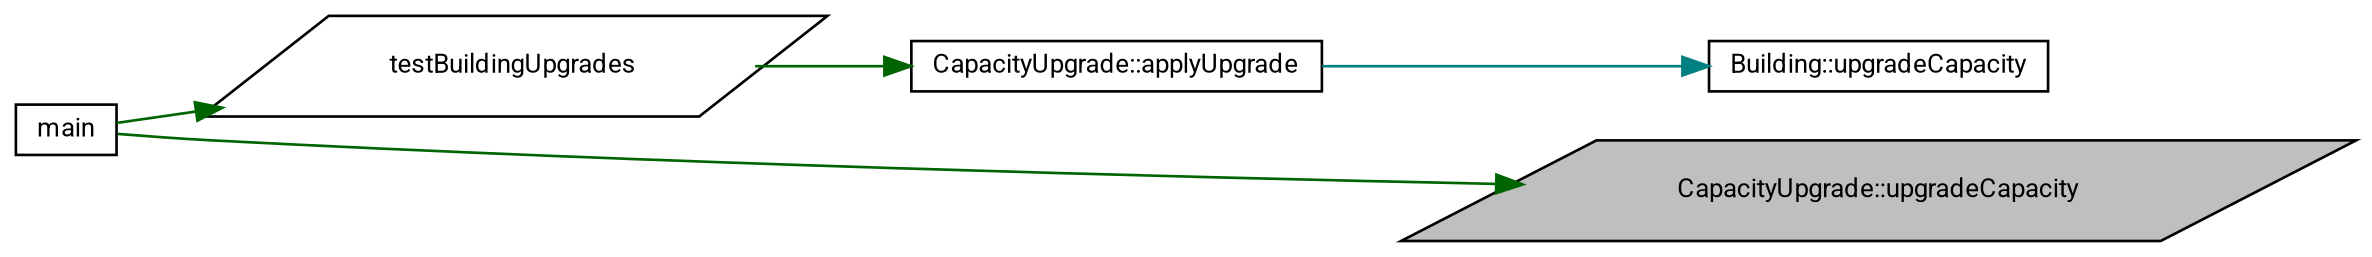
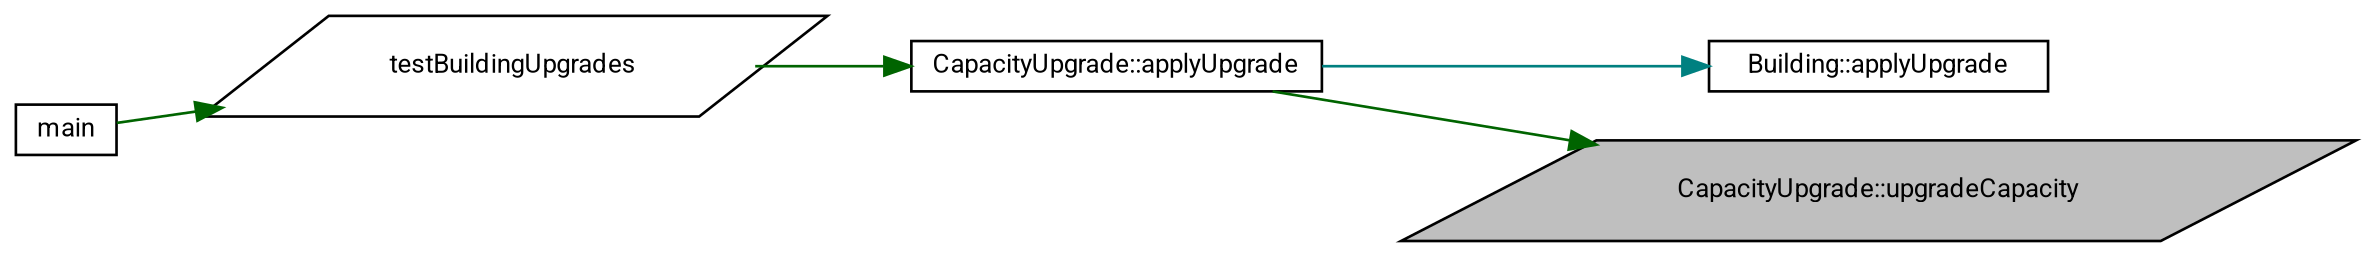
(1879, 66) -> (1879, 66)
(806, 165) -> (1421, 116)
